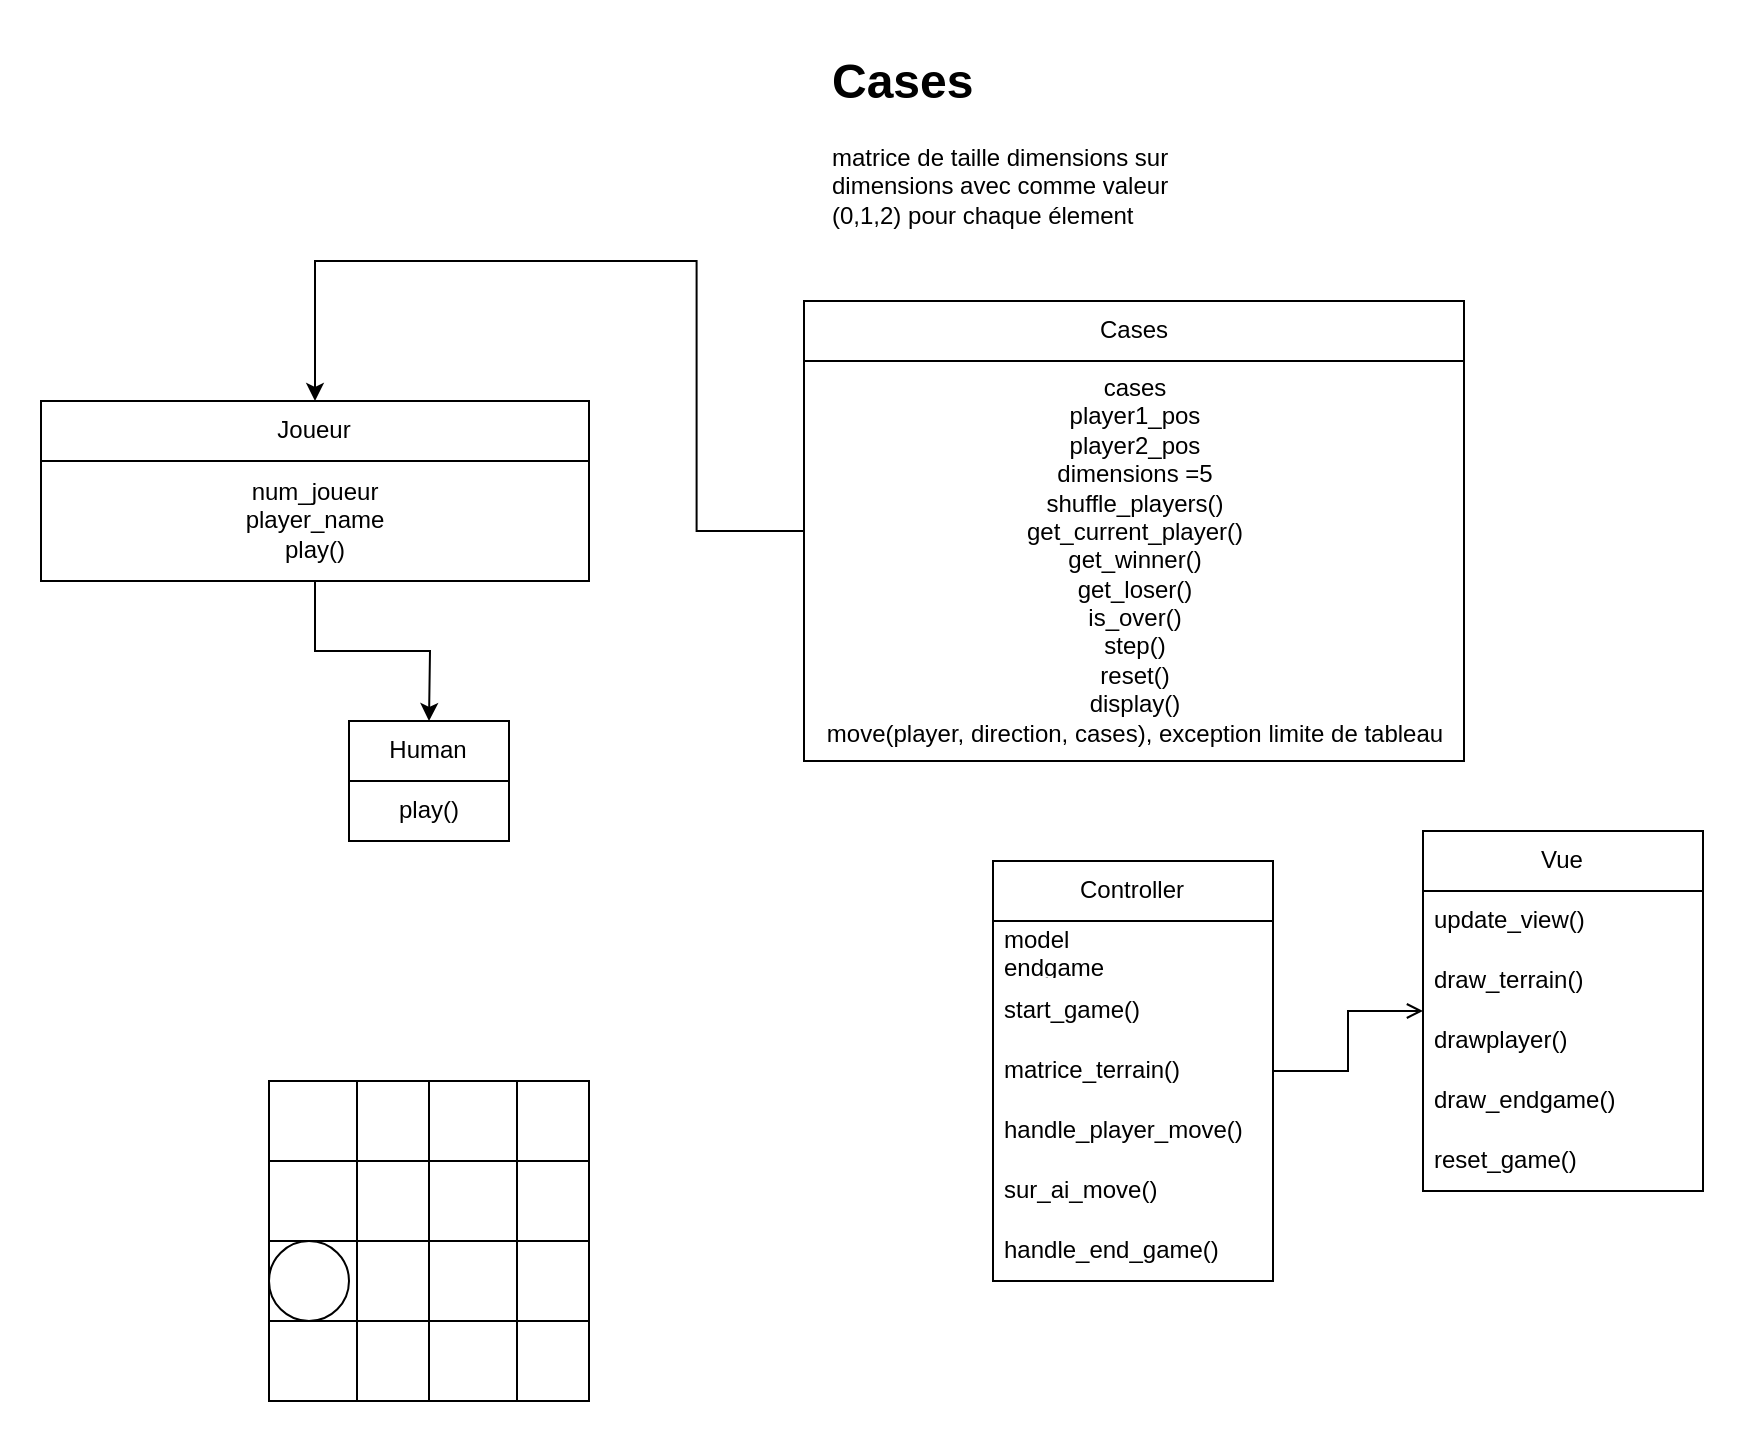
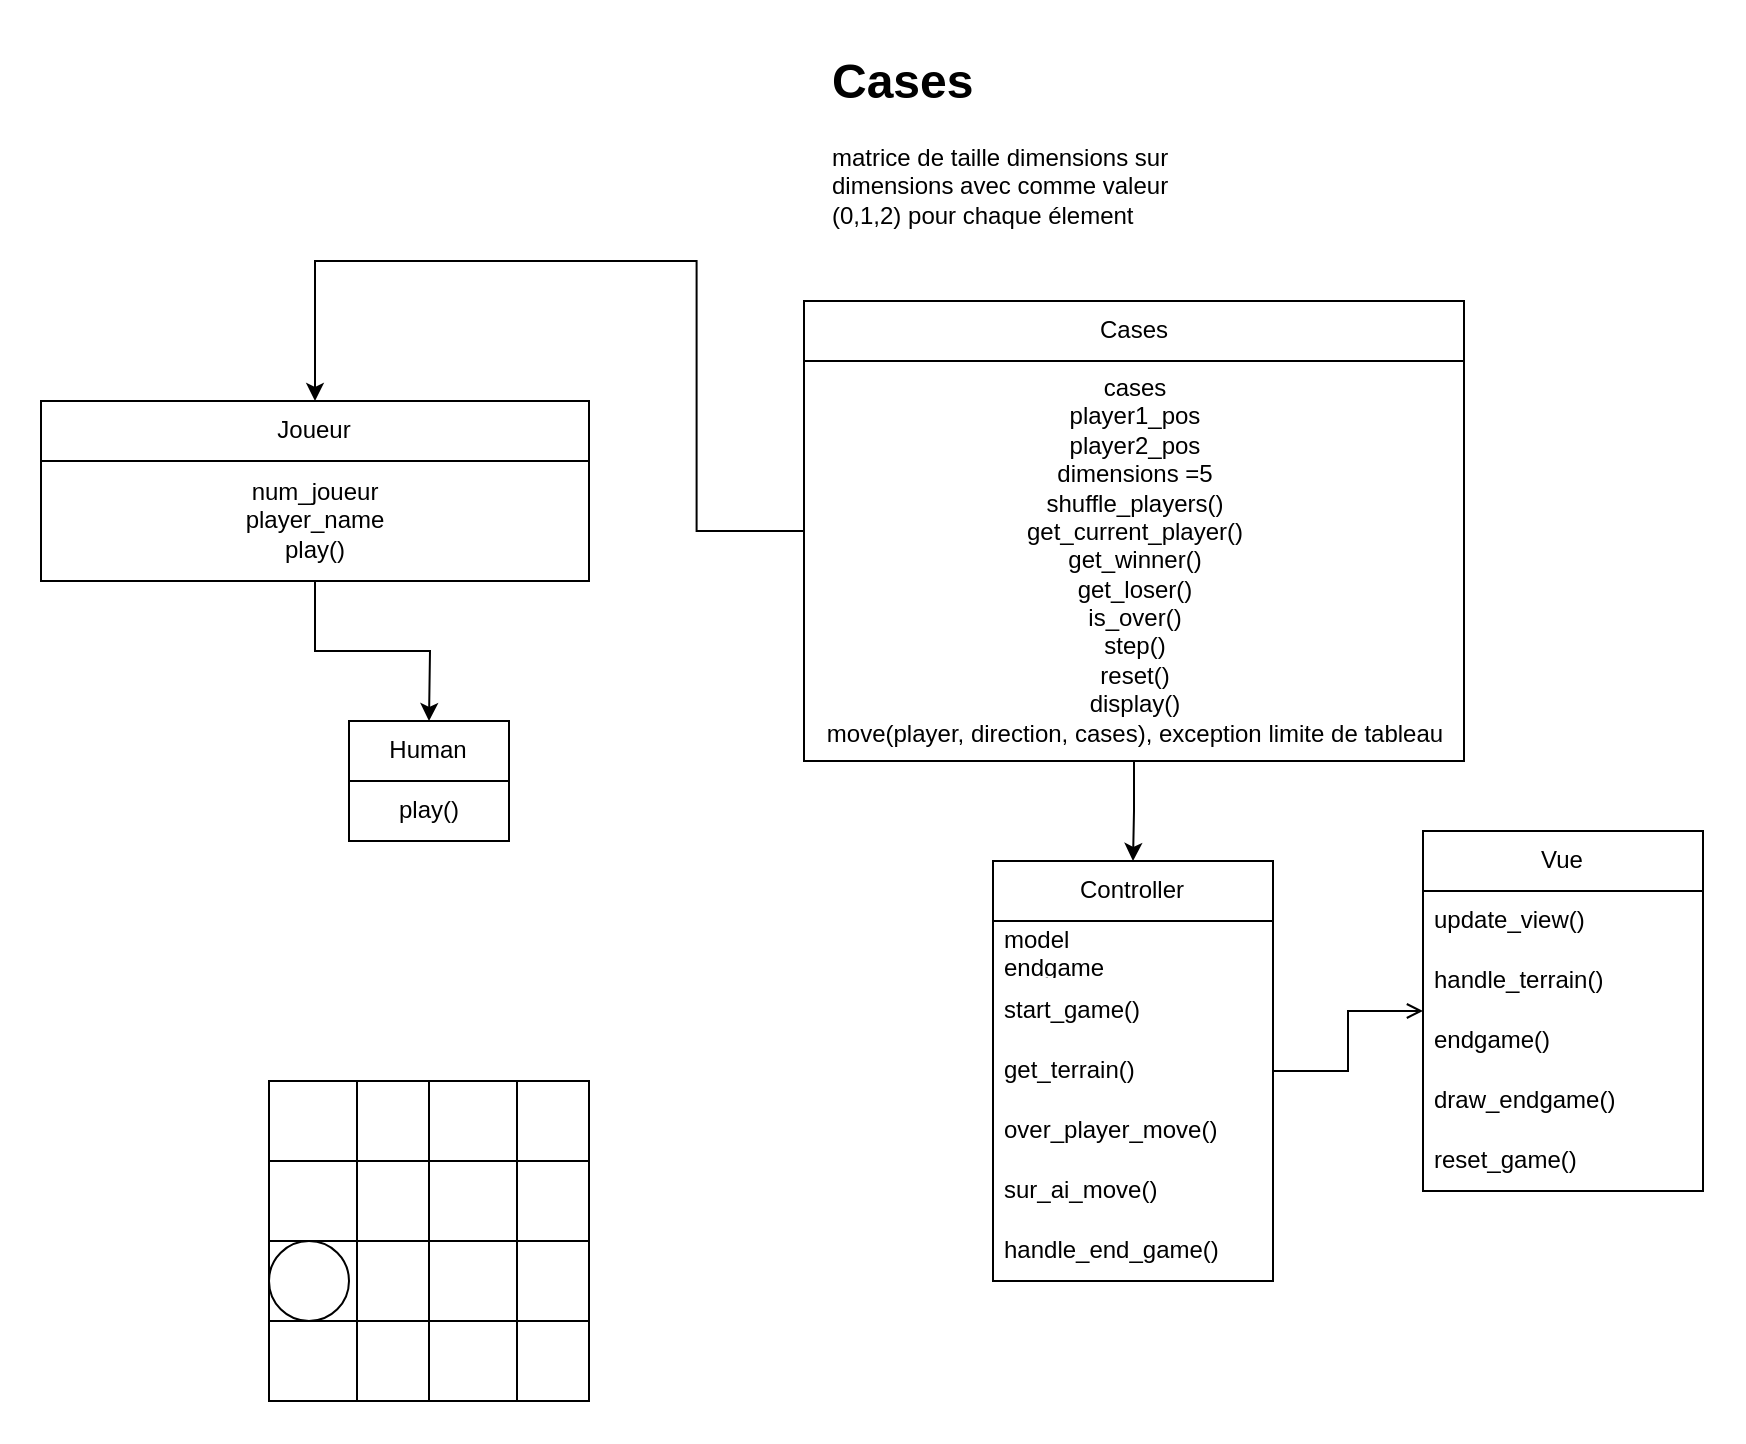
none -> (1134, 806)
(1526, 981) -> (1536, 981)
(1513, 1041) -> (1495, 1041)
(1113, 1071) -> (1089, 1071)
(1133, 1131) -> (1123, 1131)
